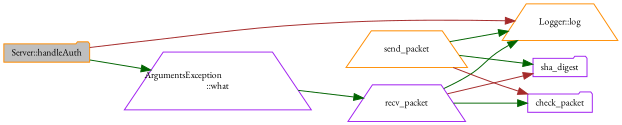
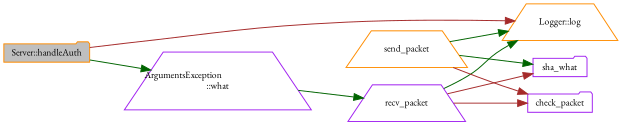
(560, 67) -> (560, 67)
(486, 103) -> (486, 103)
